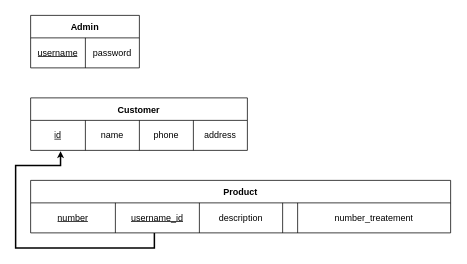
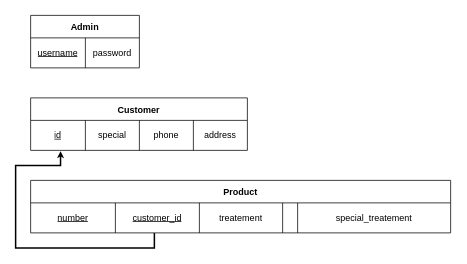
(112, 135) -> (112, 135)
(157, 218) -> (157, 218)
(241, 218) -> (241, 218)
(374, 218) -> (374, 218)
